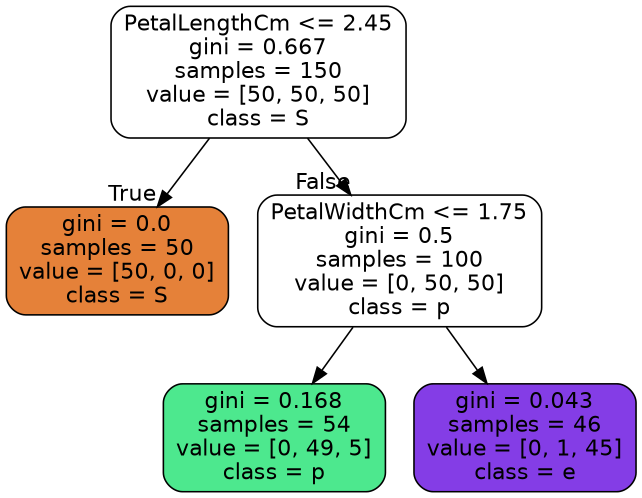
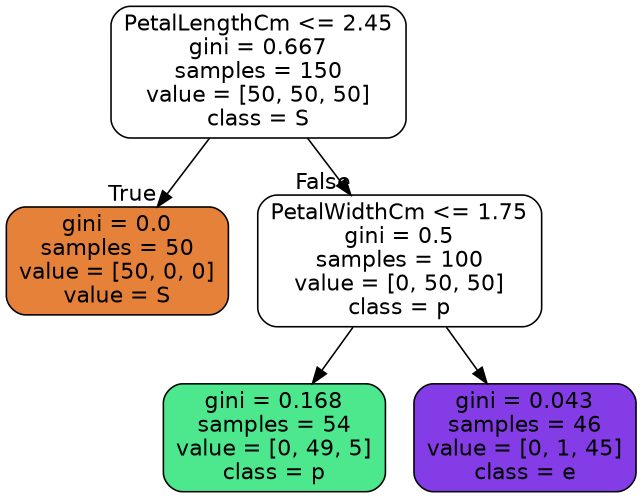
(117, 261) -> (117, 261)
